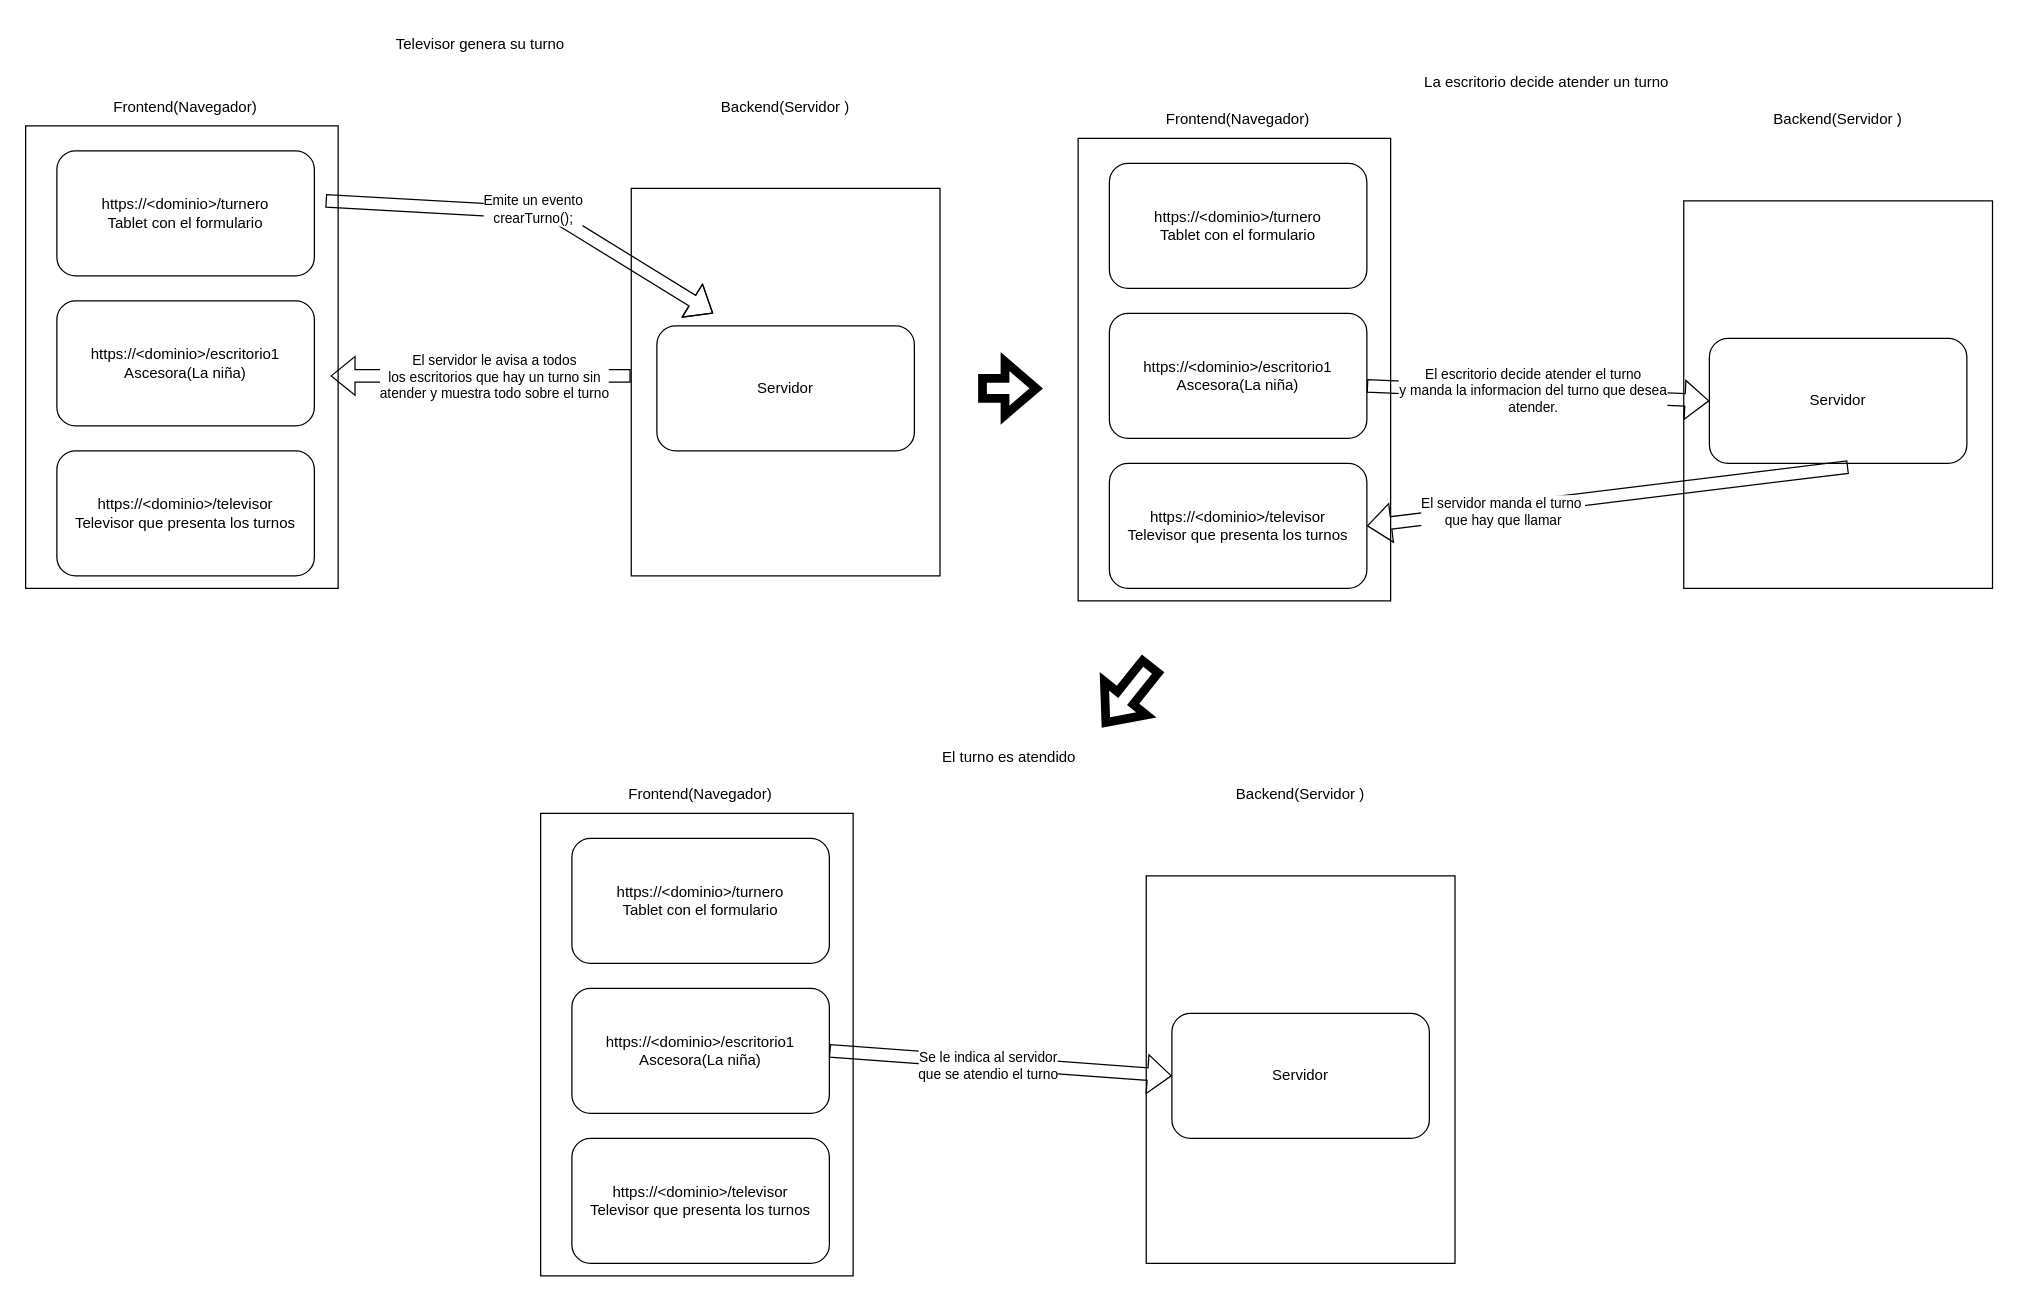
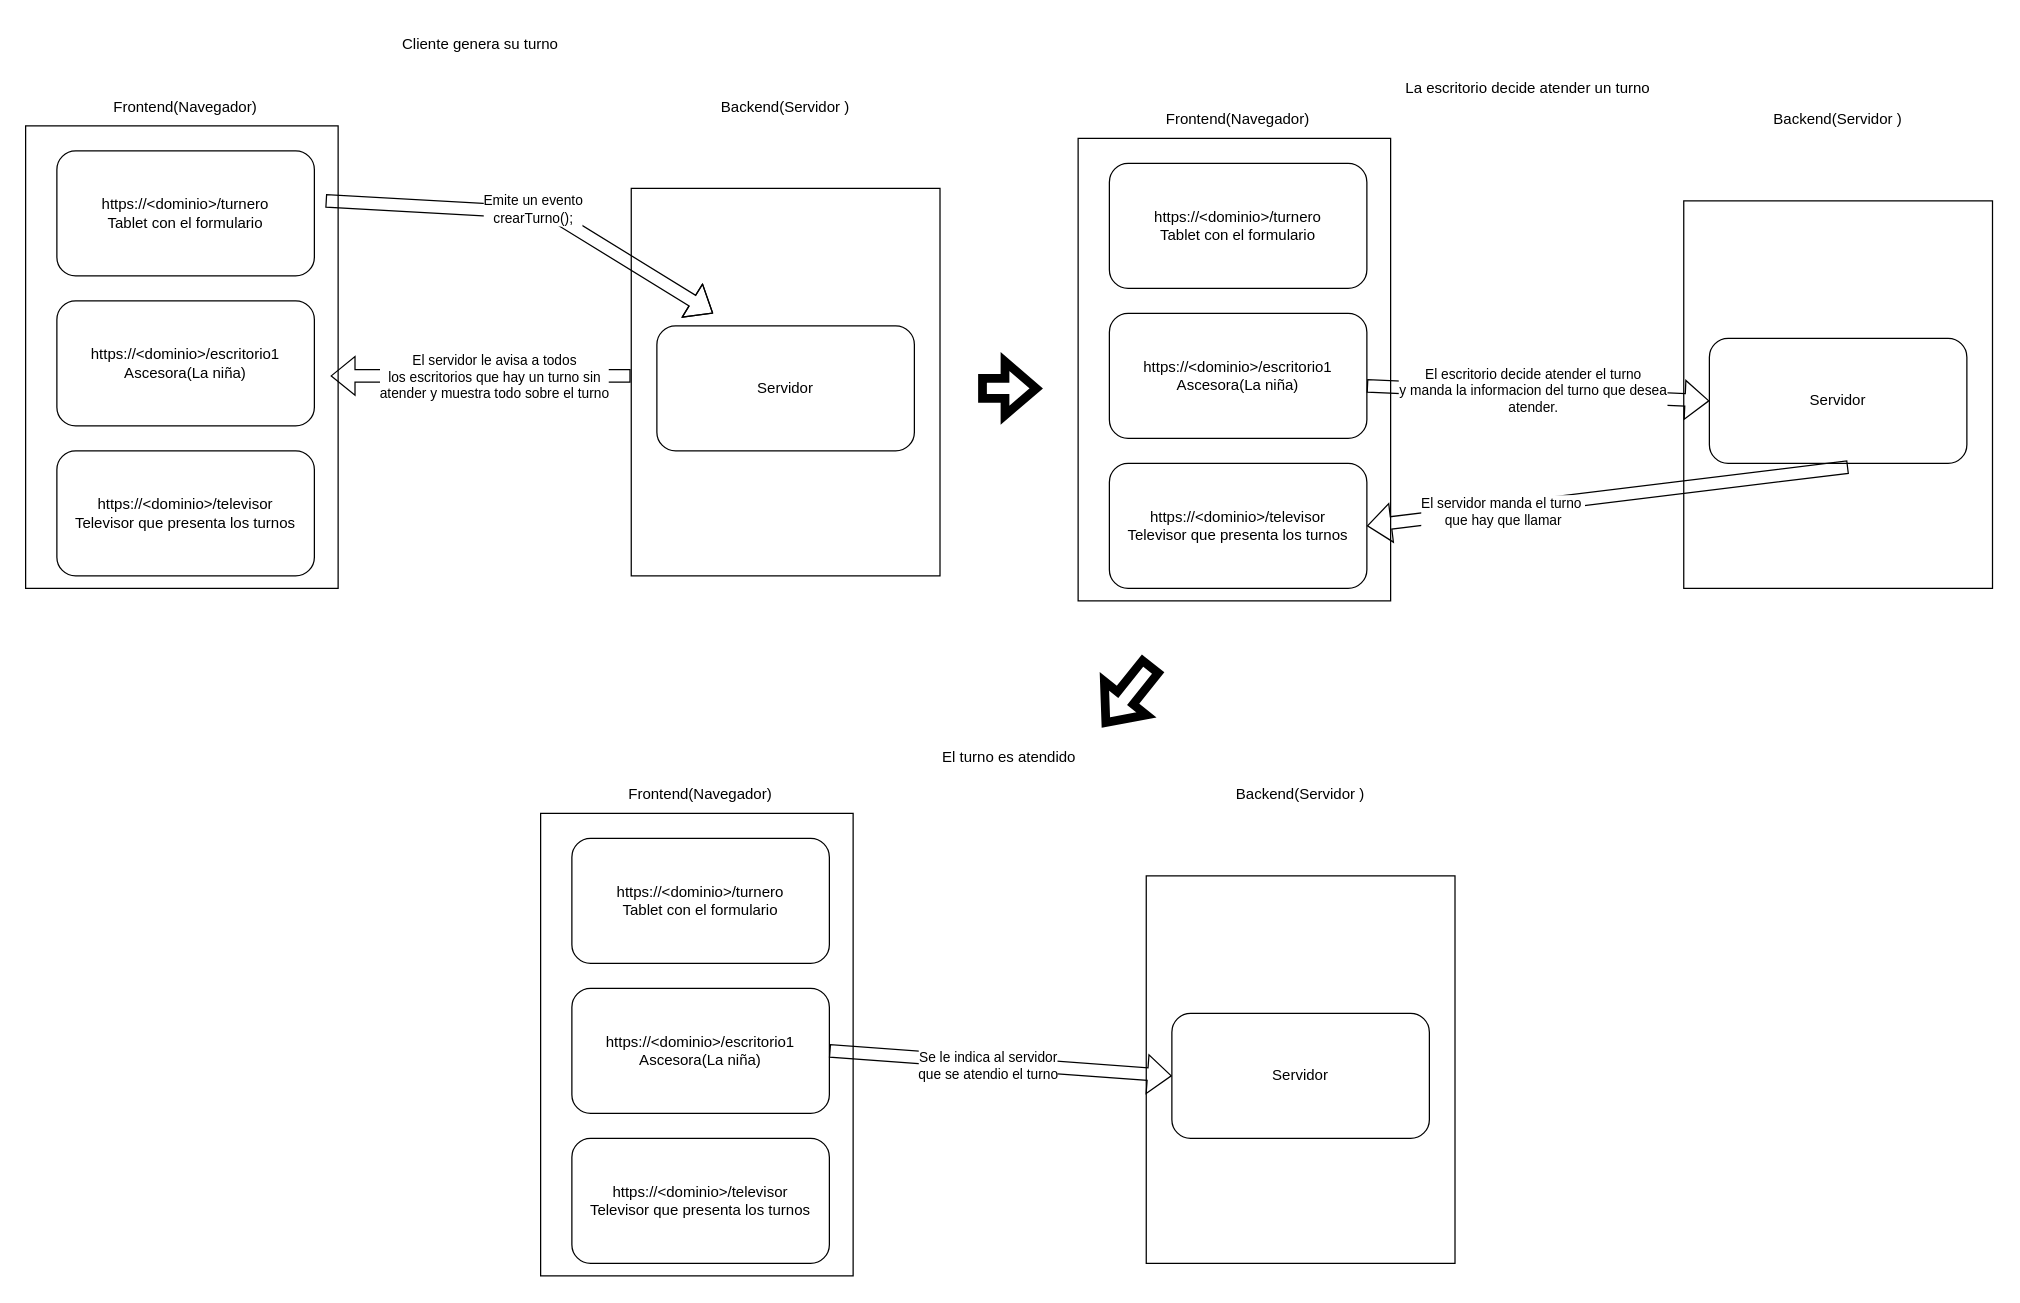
(481, 44) -> (481, 44)
(1546, 82) -> (1528, 88)
